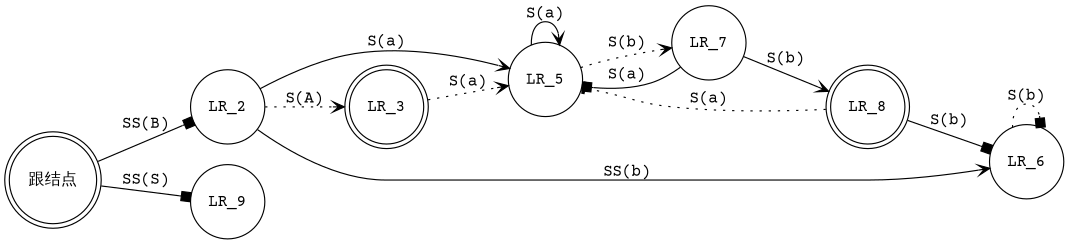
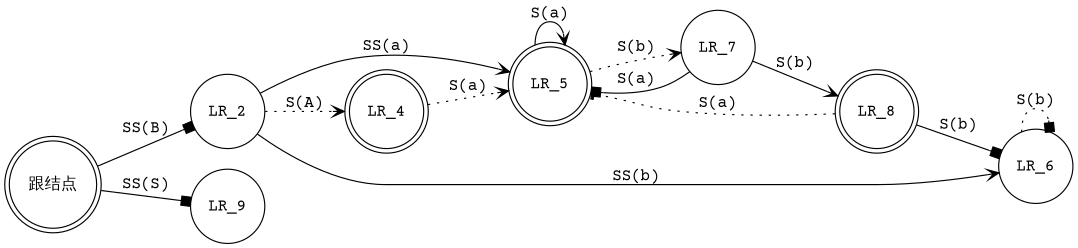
(387, 41) -> (387, 46)
(545, 79) -> (550, 84)
(387, 107) -> (387, 111)
